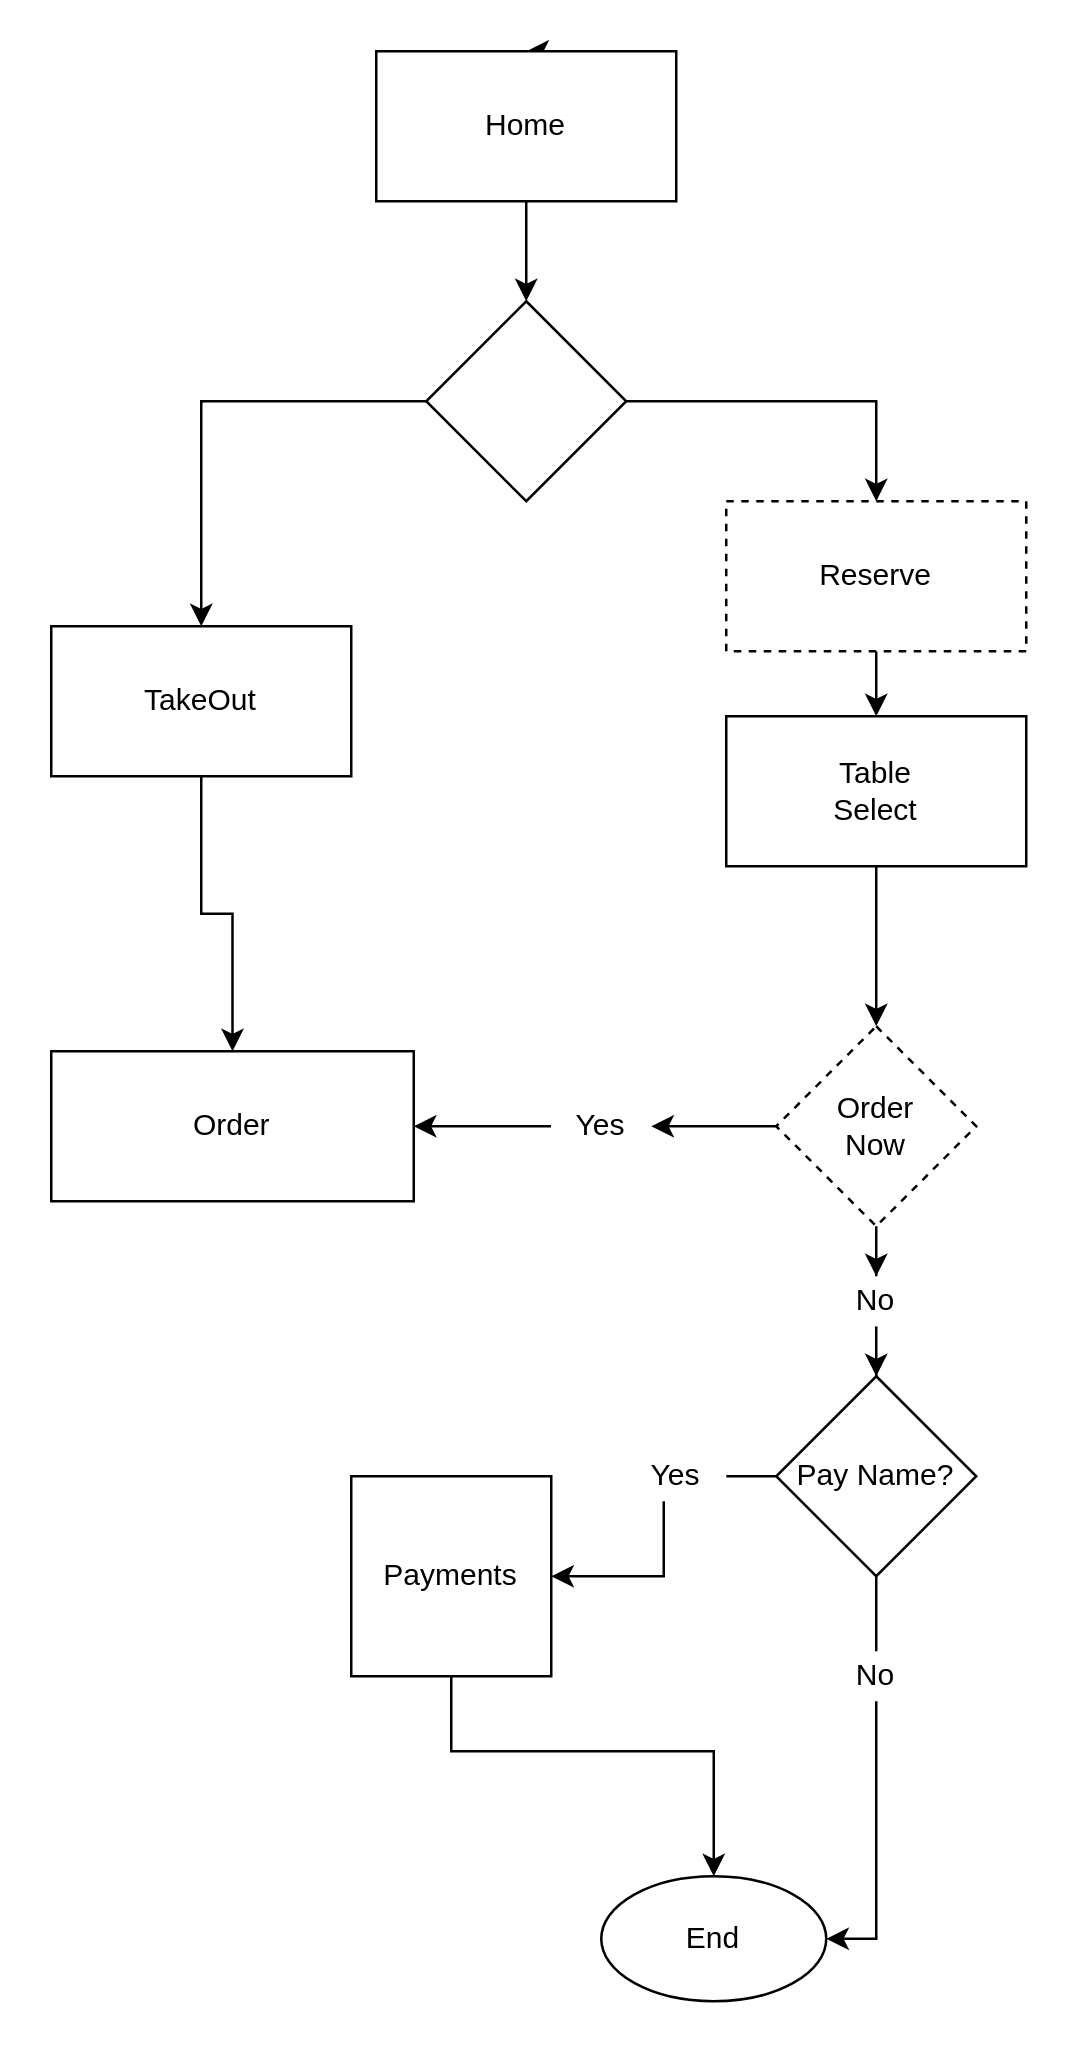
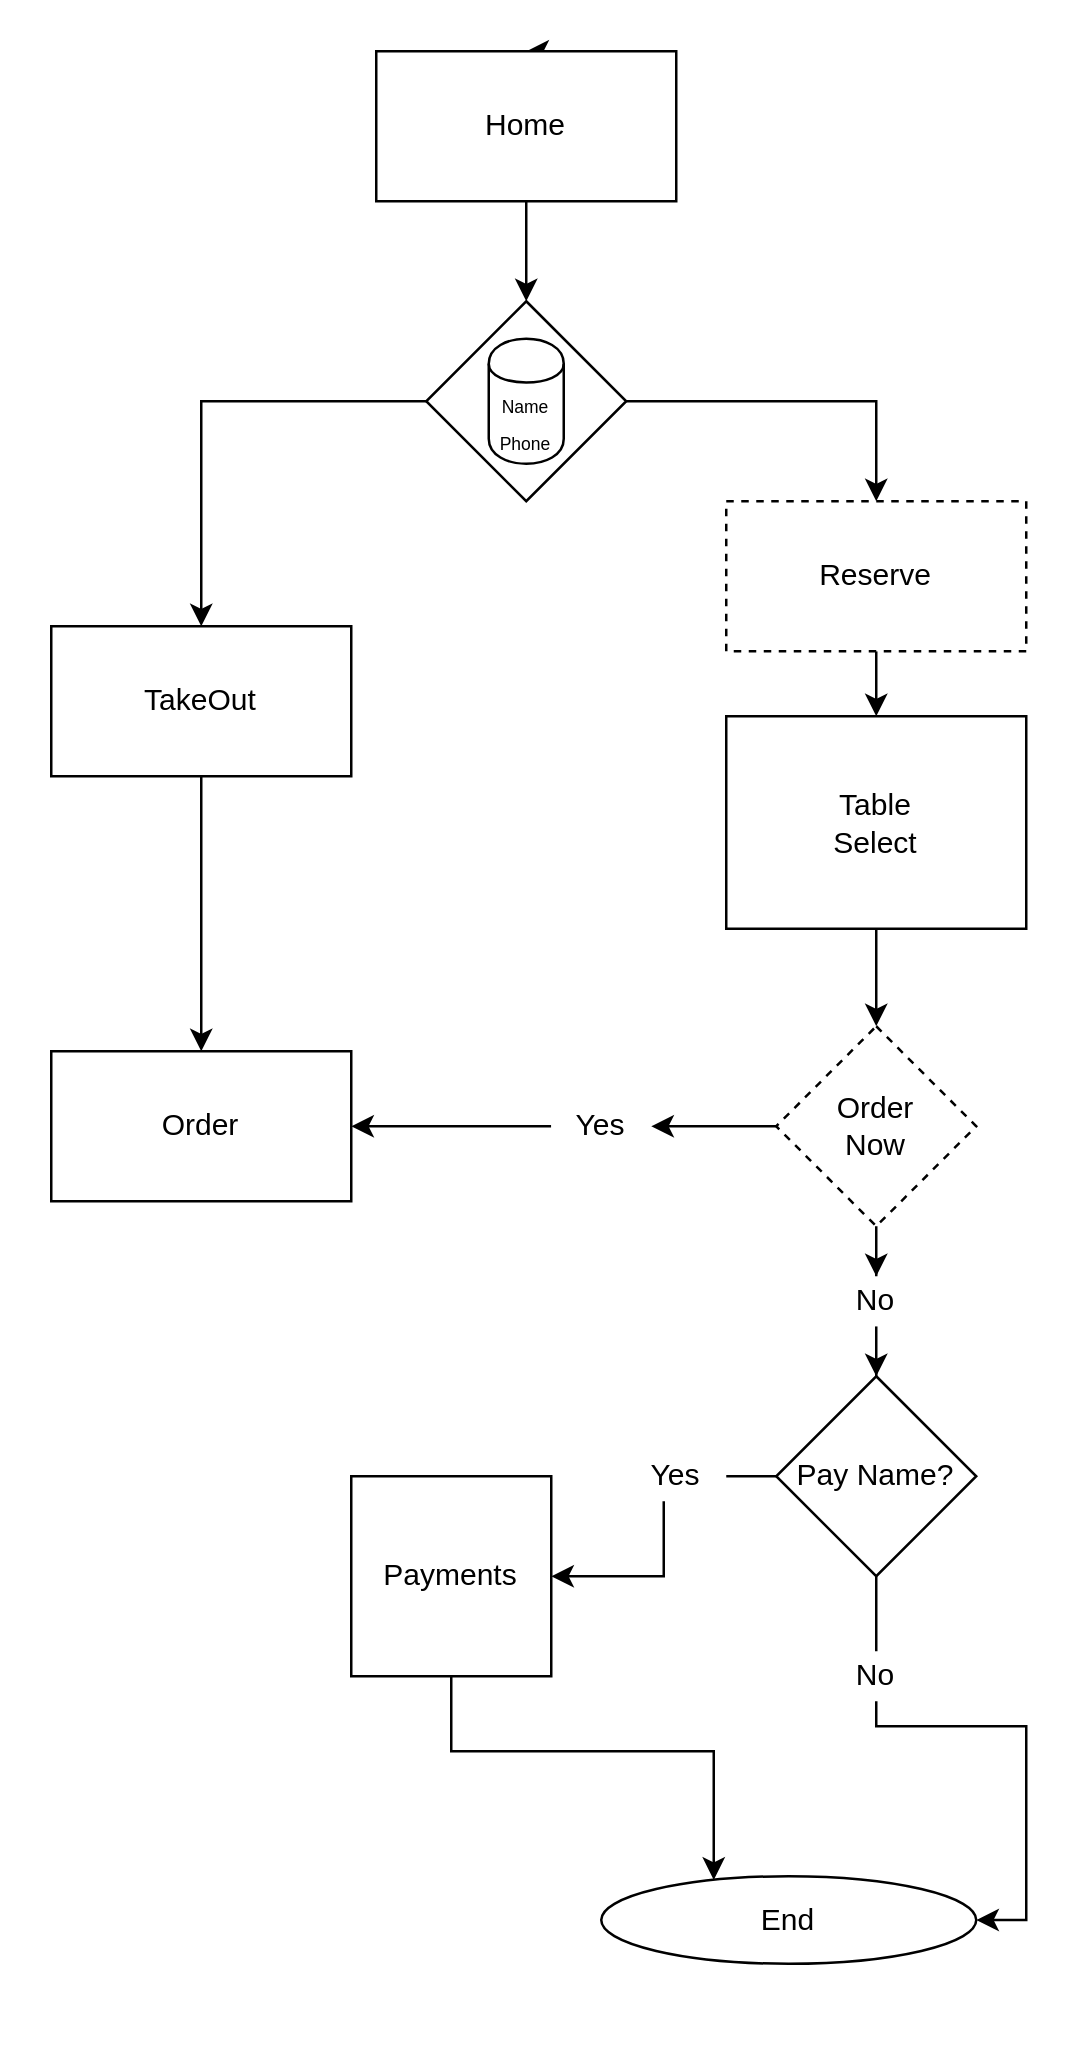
none -> (526, 401)
(876, 791) -> (876, 823)
(233, 1126) -> (201, 1126)
(714, 1939) -> (789, 1920)
